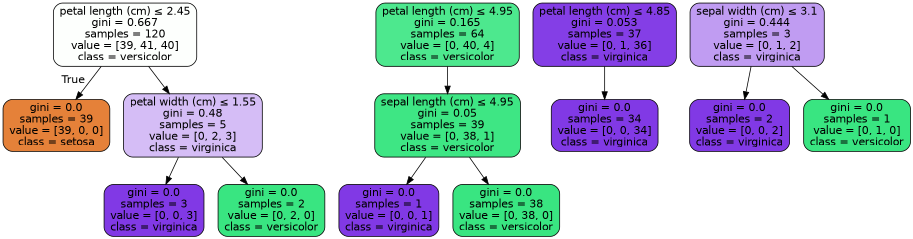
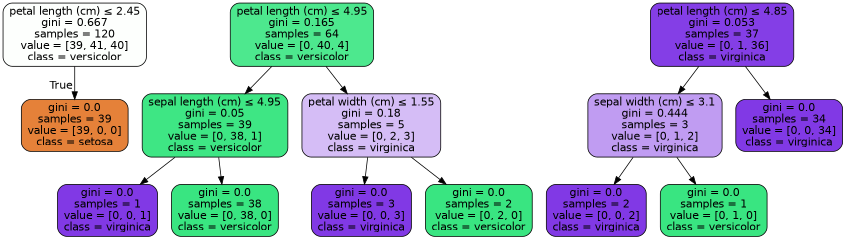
(157, 77) -> (334, 77)
none -> (691, 77)
(193, 114) -> (371, 114)
